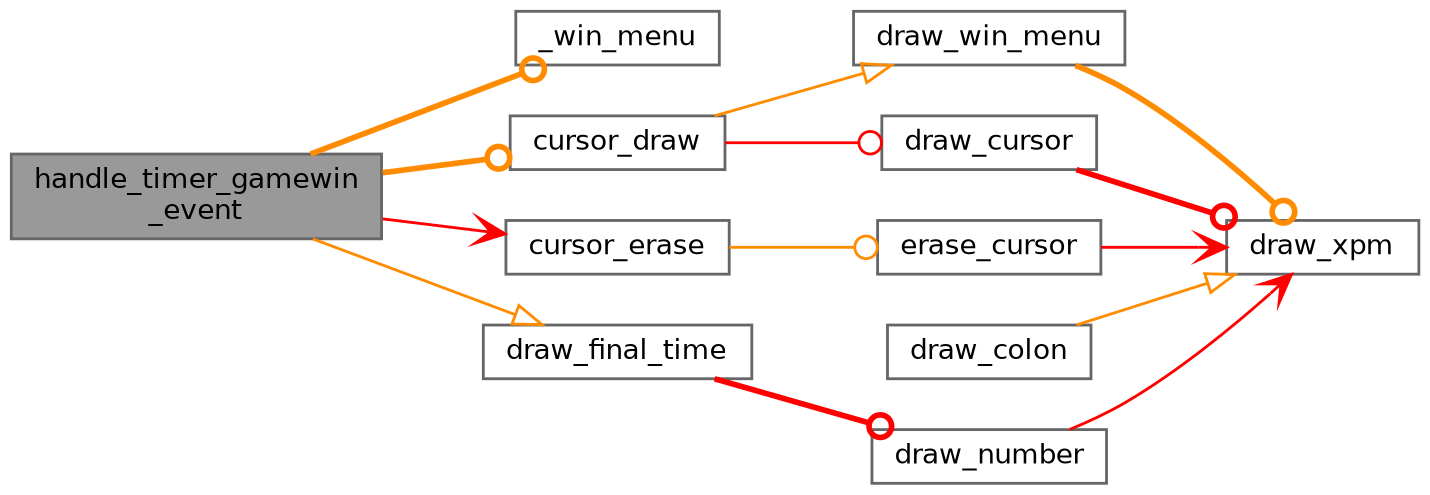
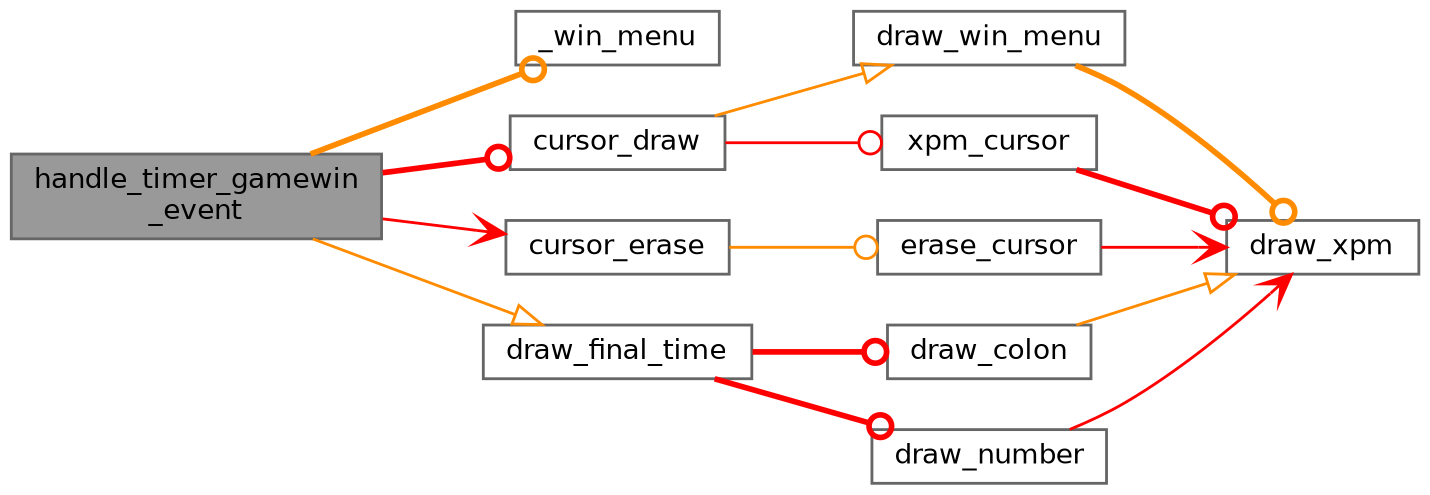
(989, 143) -> (989, 143)
(435, 166) -> (435, 166)
none -> (808, 352)
